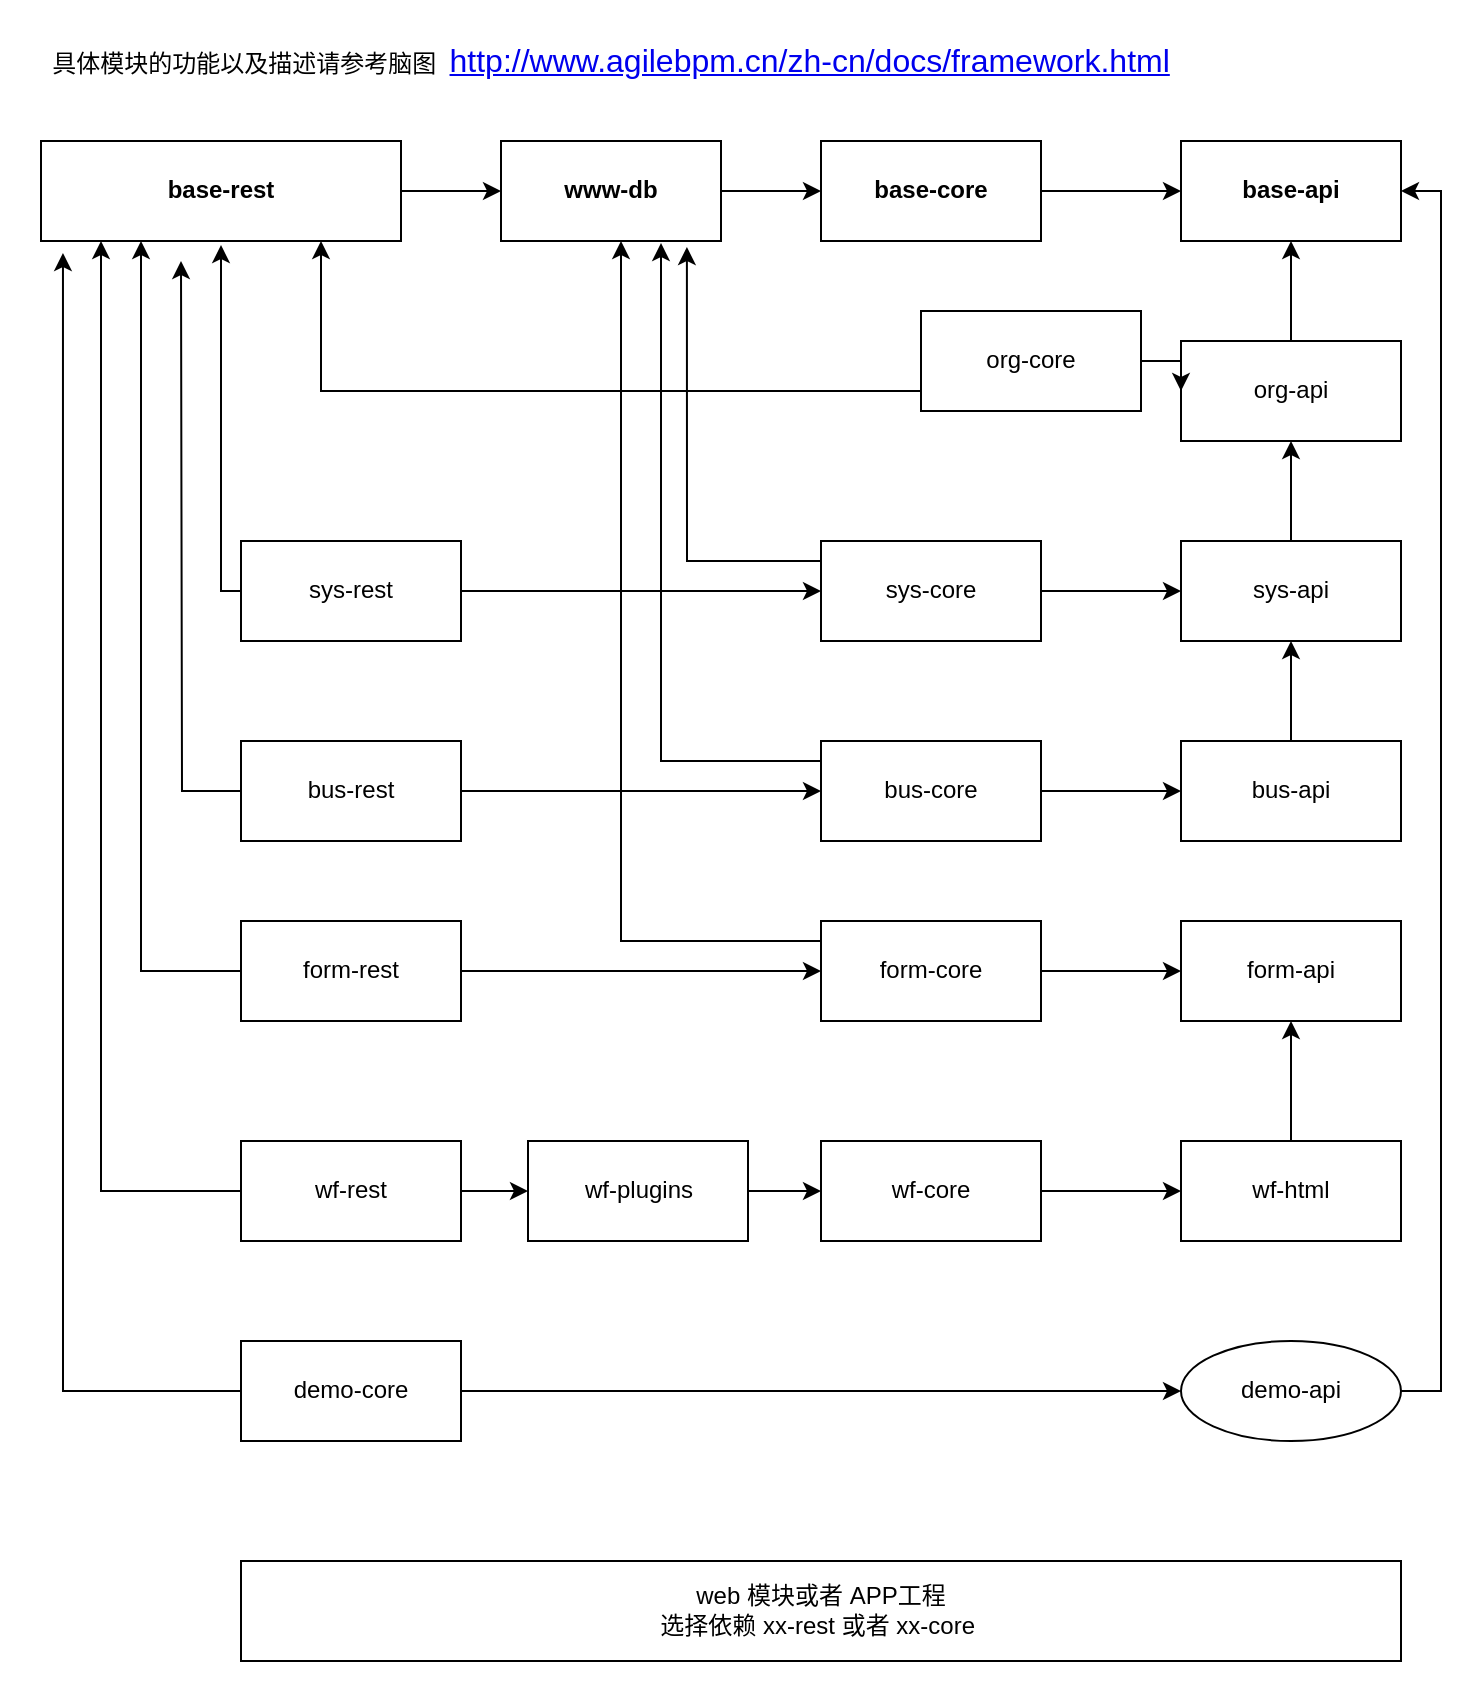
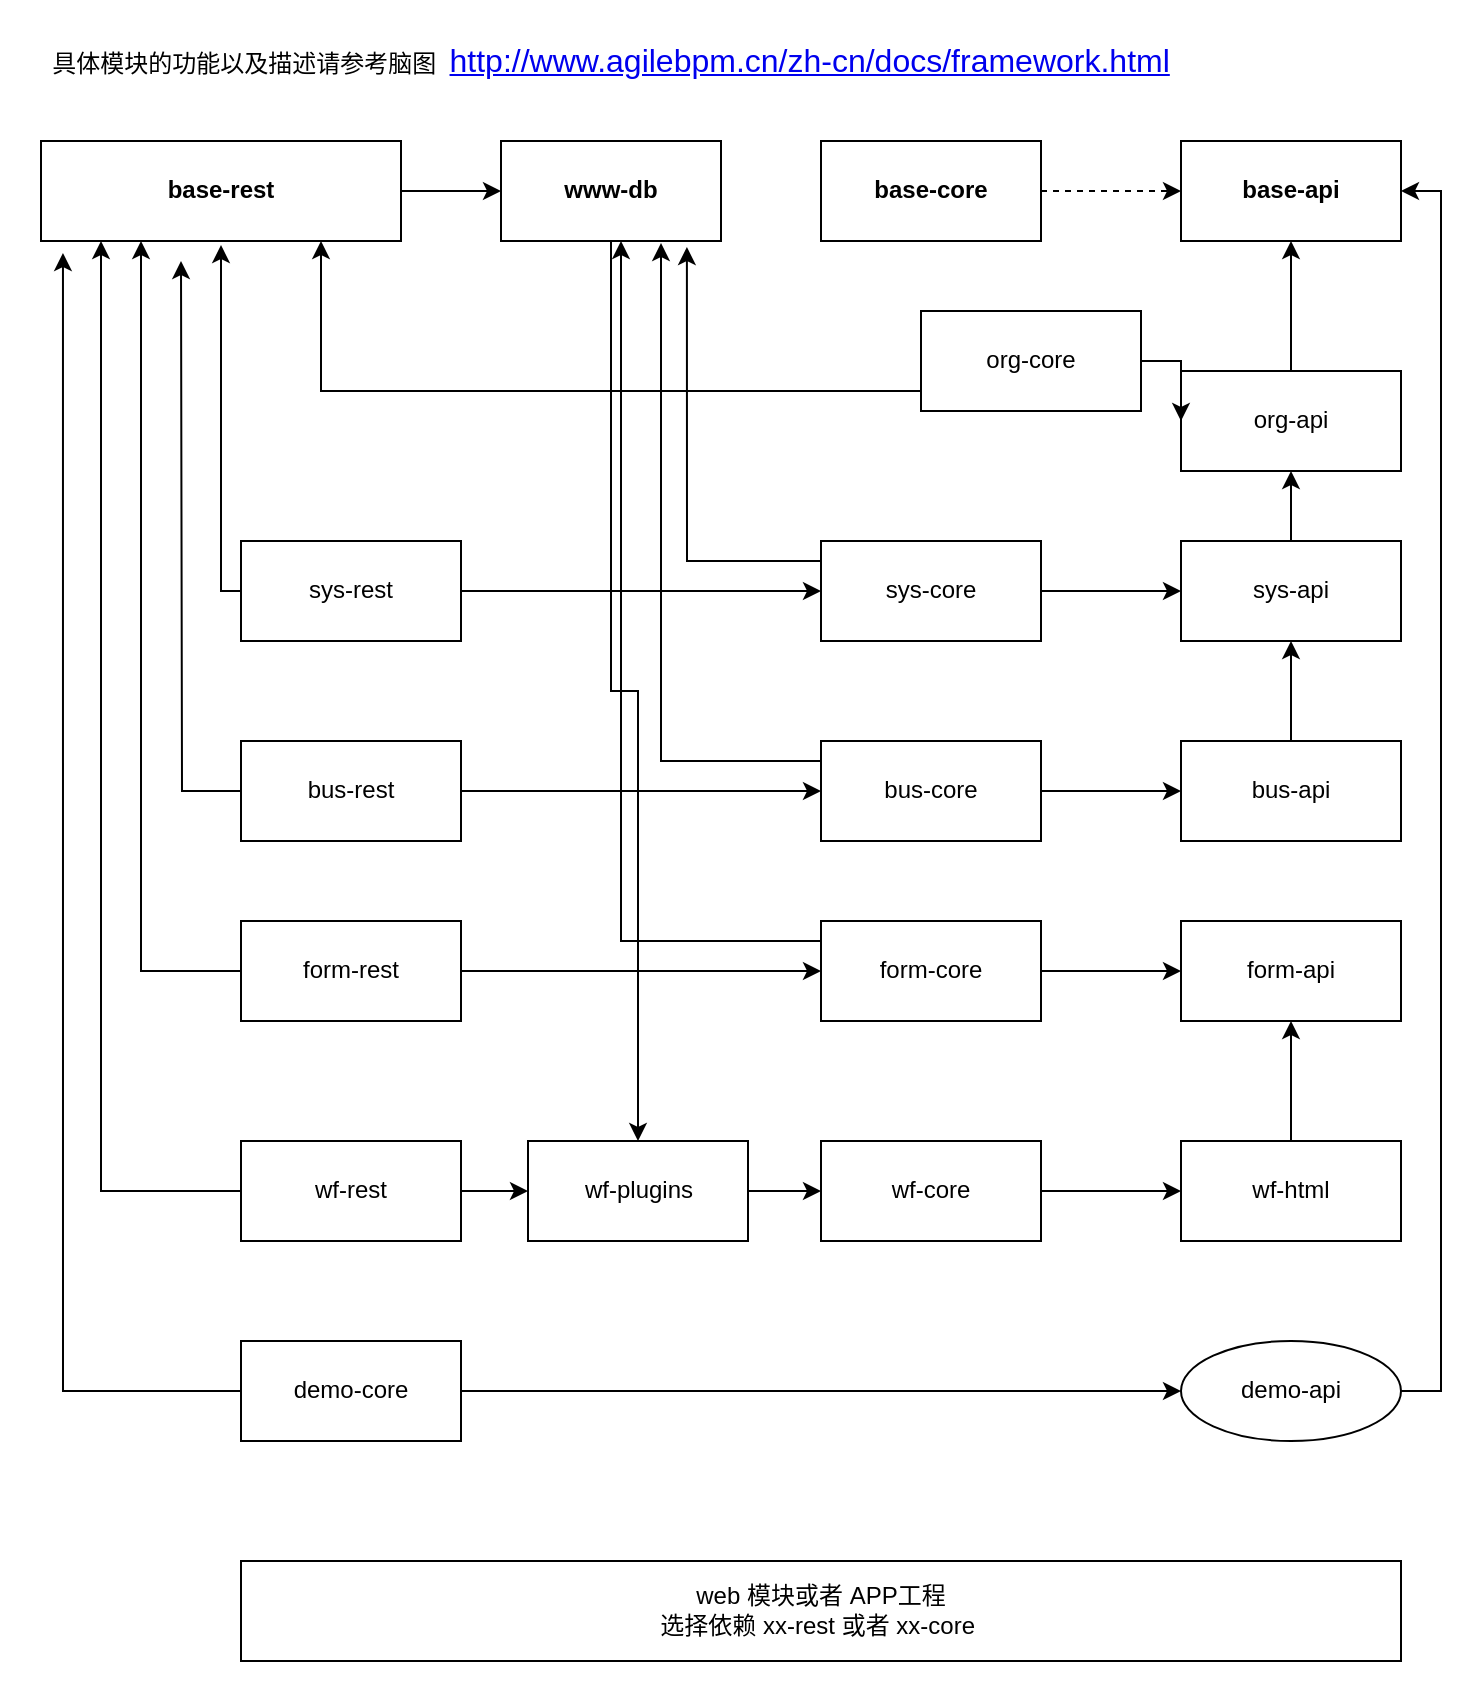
(764, 191) -> (617, 691)
(1102, 191) -> (1102, 191)
(1291, 391) -> (1291, 421)
